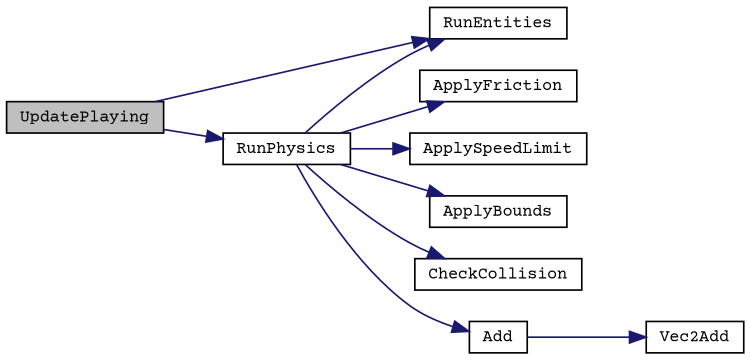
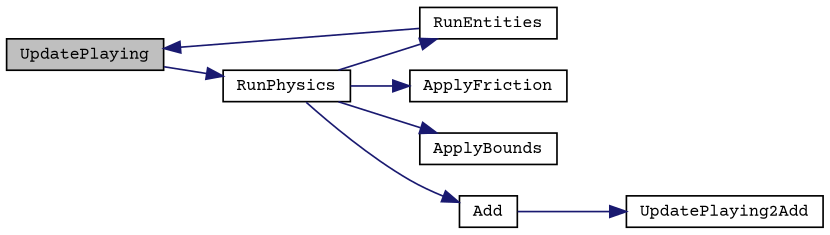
(284, 72) -> (300, 38)
(498, 149) -> none
(498, 274) -> none
(695, 337) -> (725, 212)
